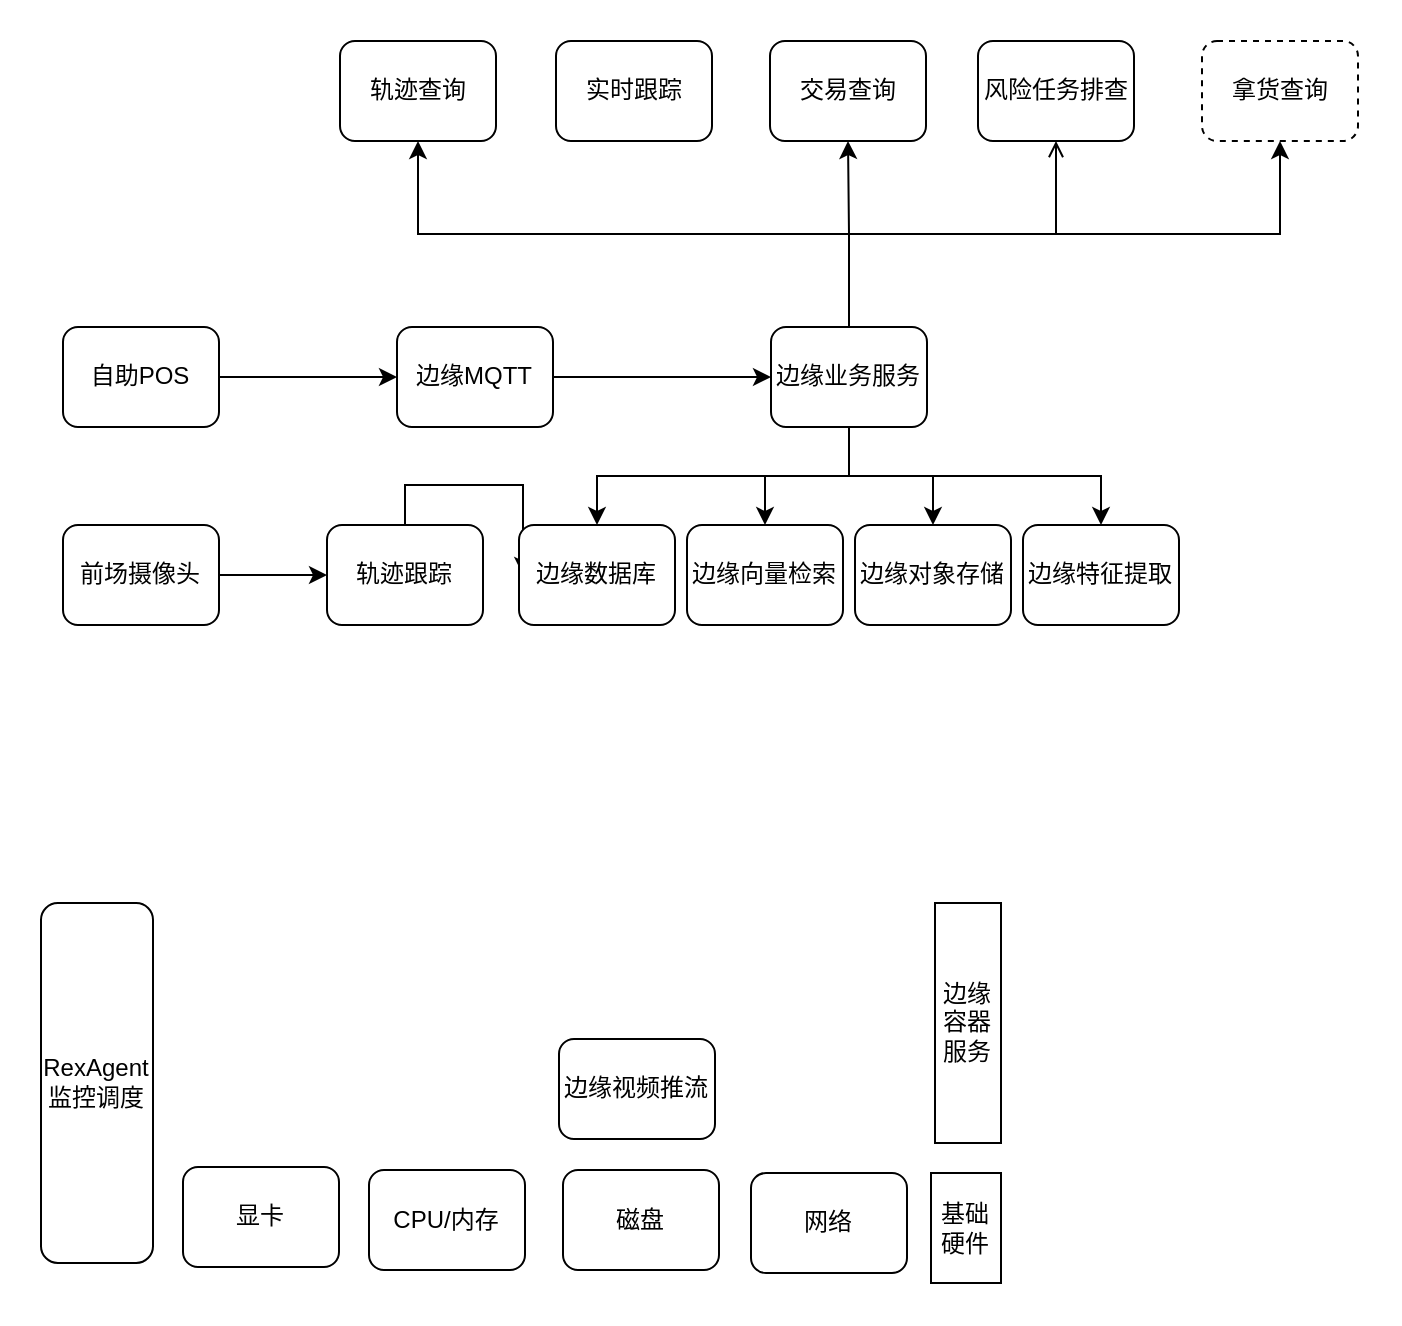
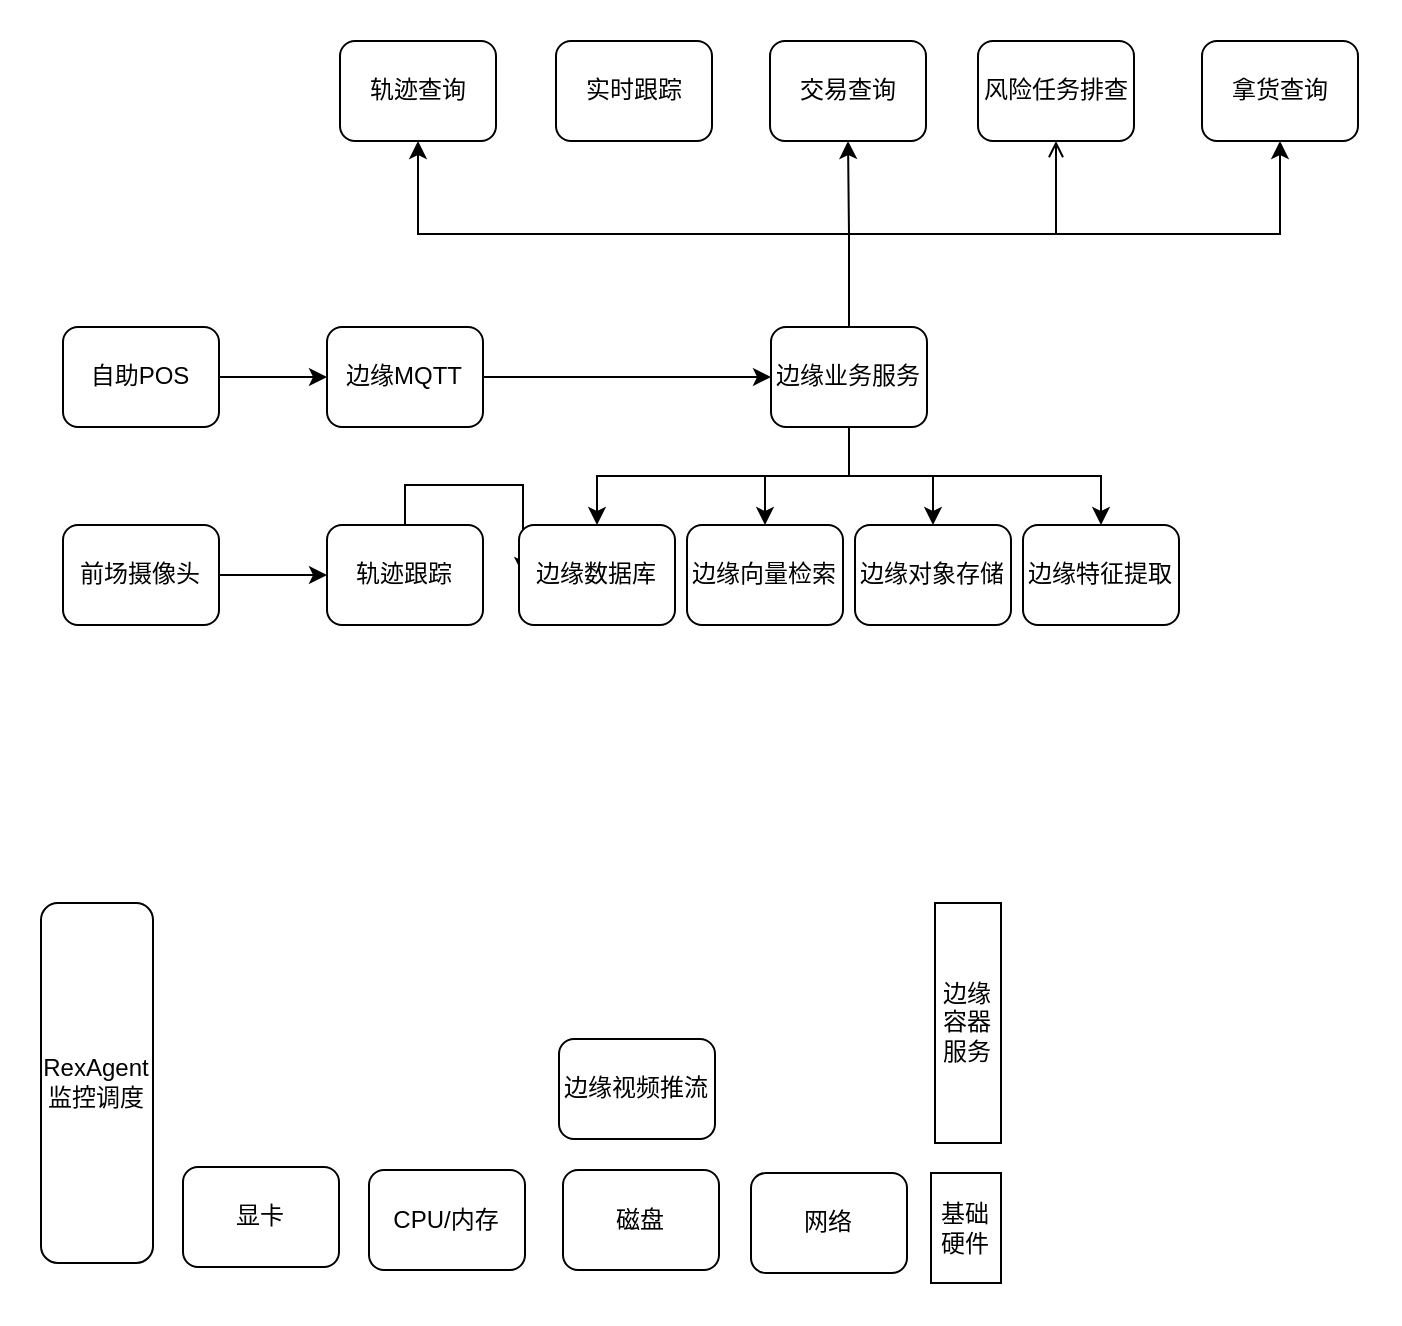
(1280, 91) -> (1280, 91)
(475, 377) -> (405, 377)
